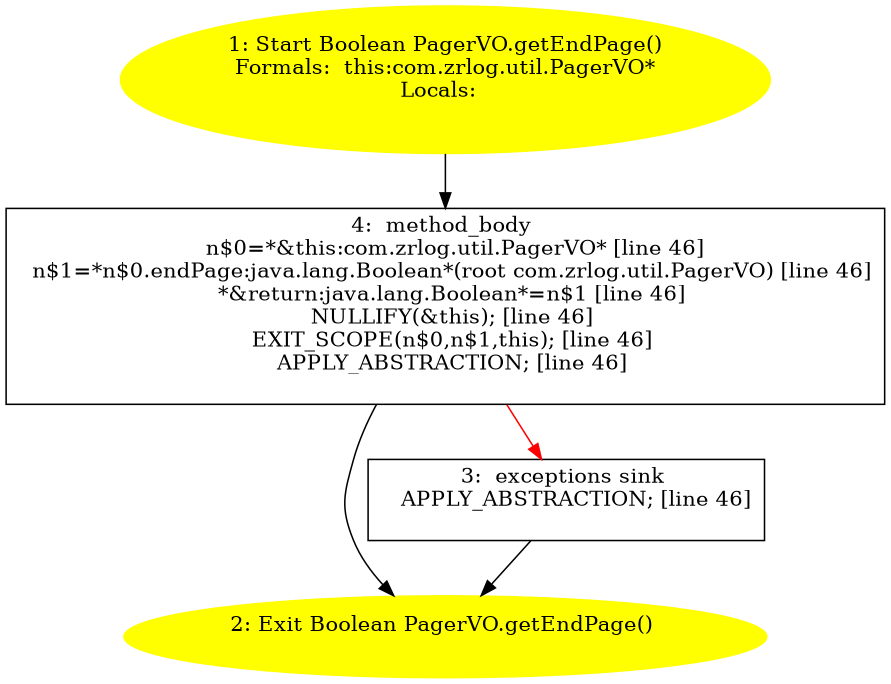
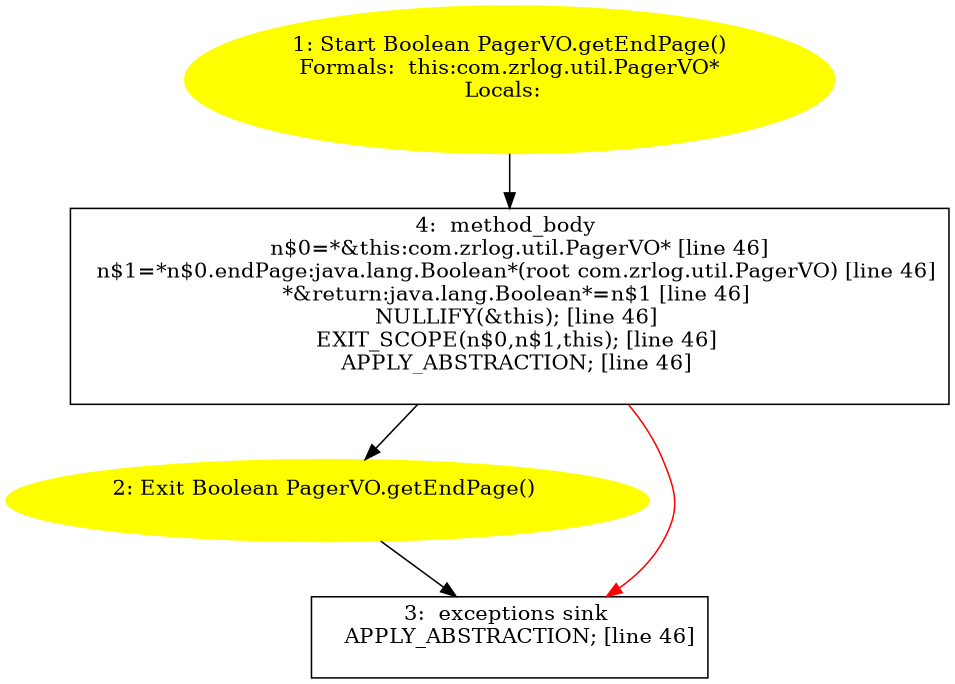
(511, 562) -> (412, 564)
